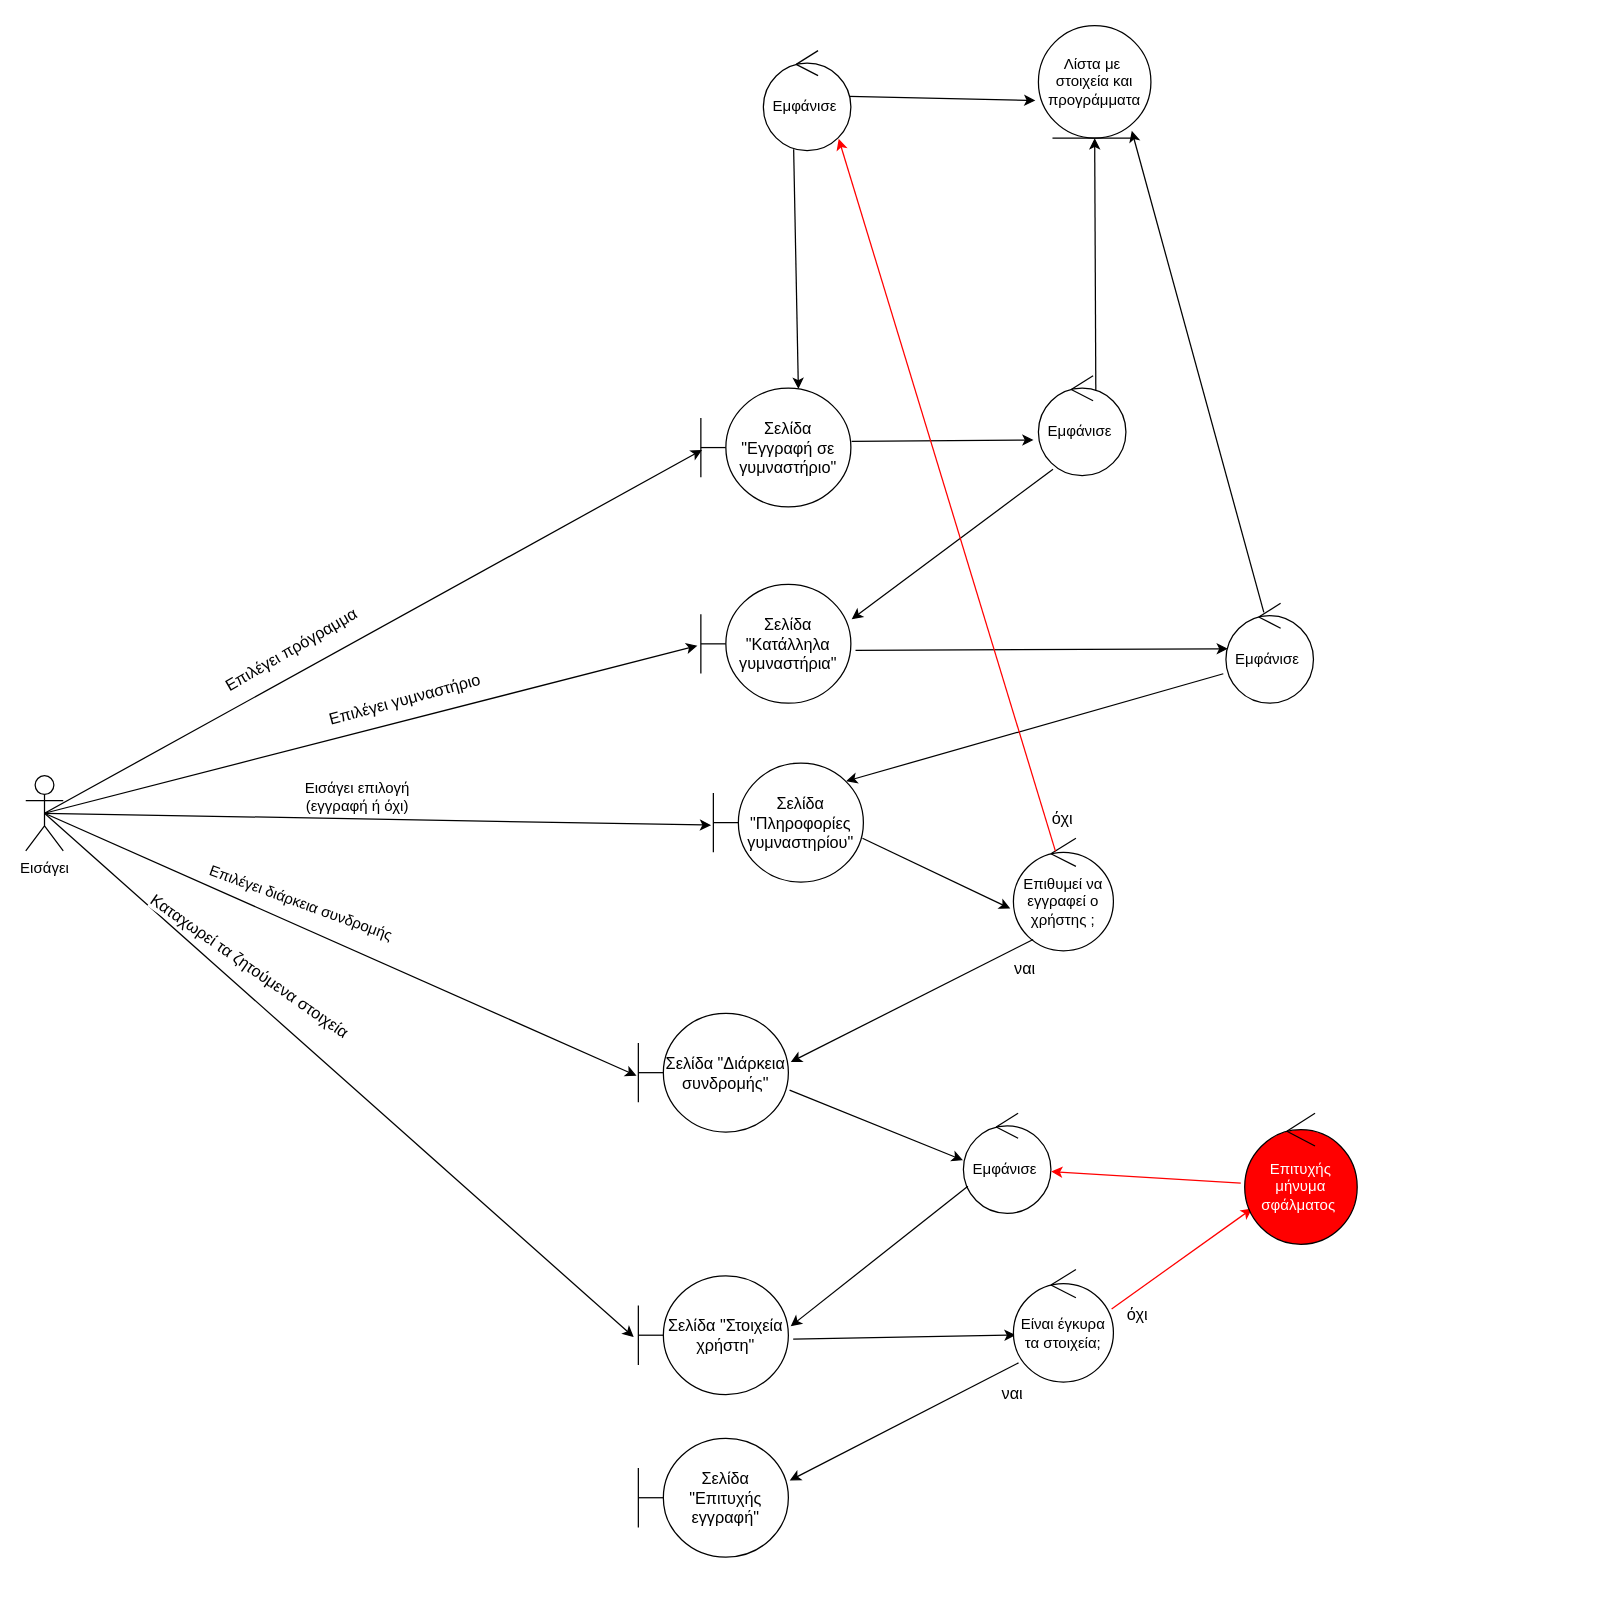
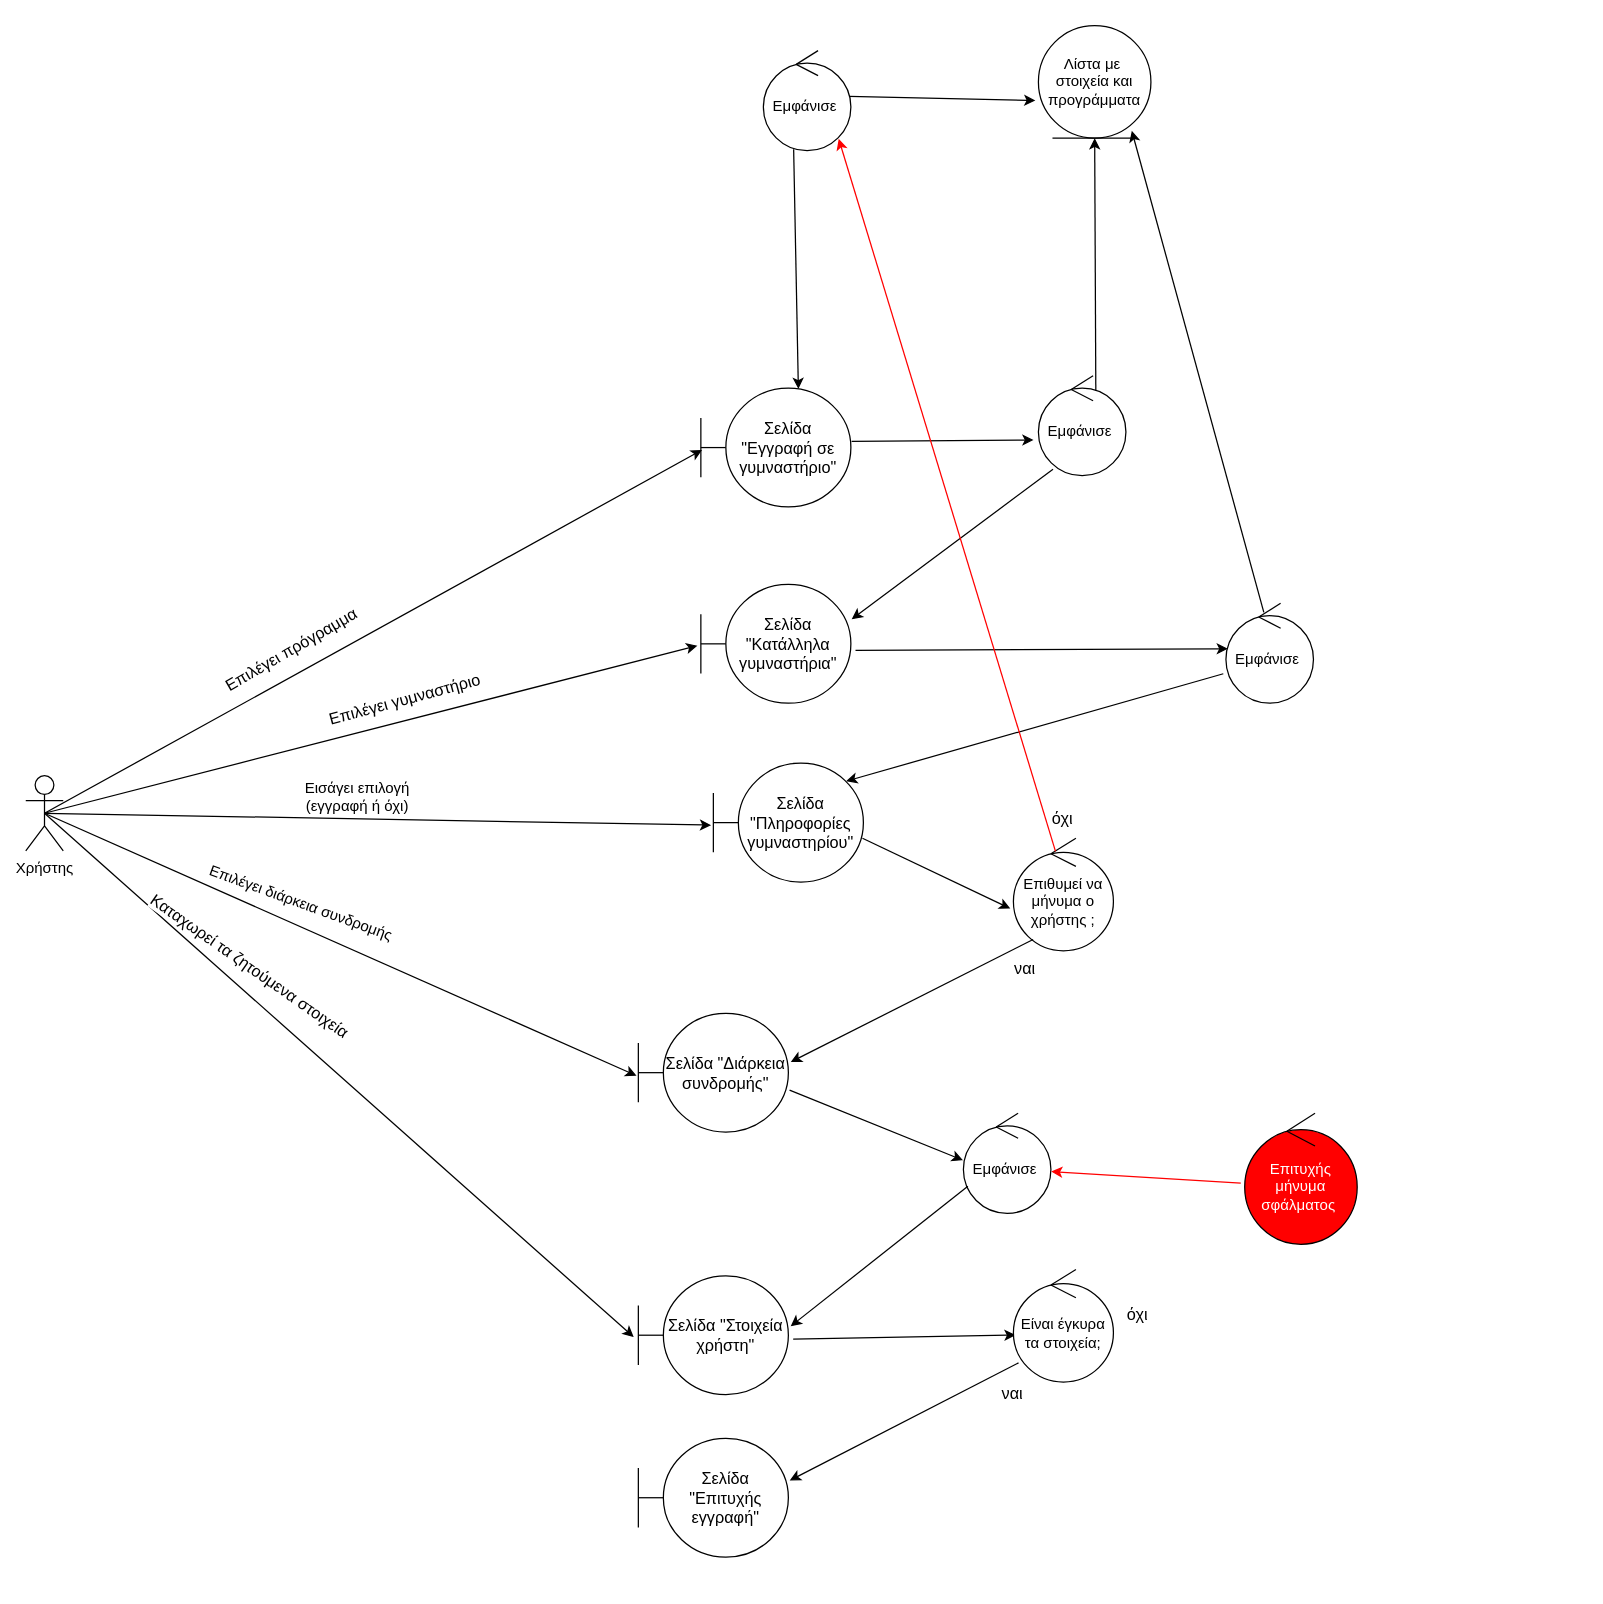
(45, 868) -> (45, 868)
(1063, 902) -> (1063, 902)
(1178, 1261) -> none
